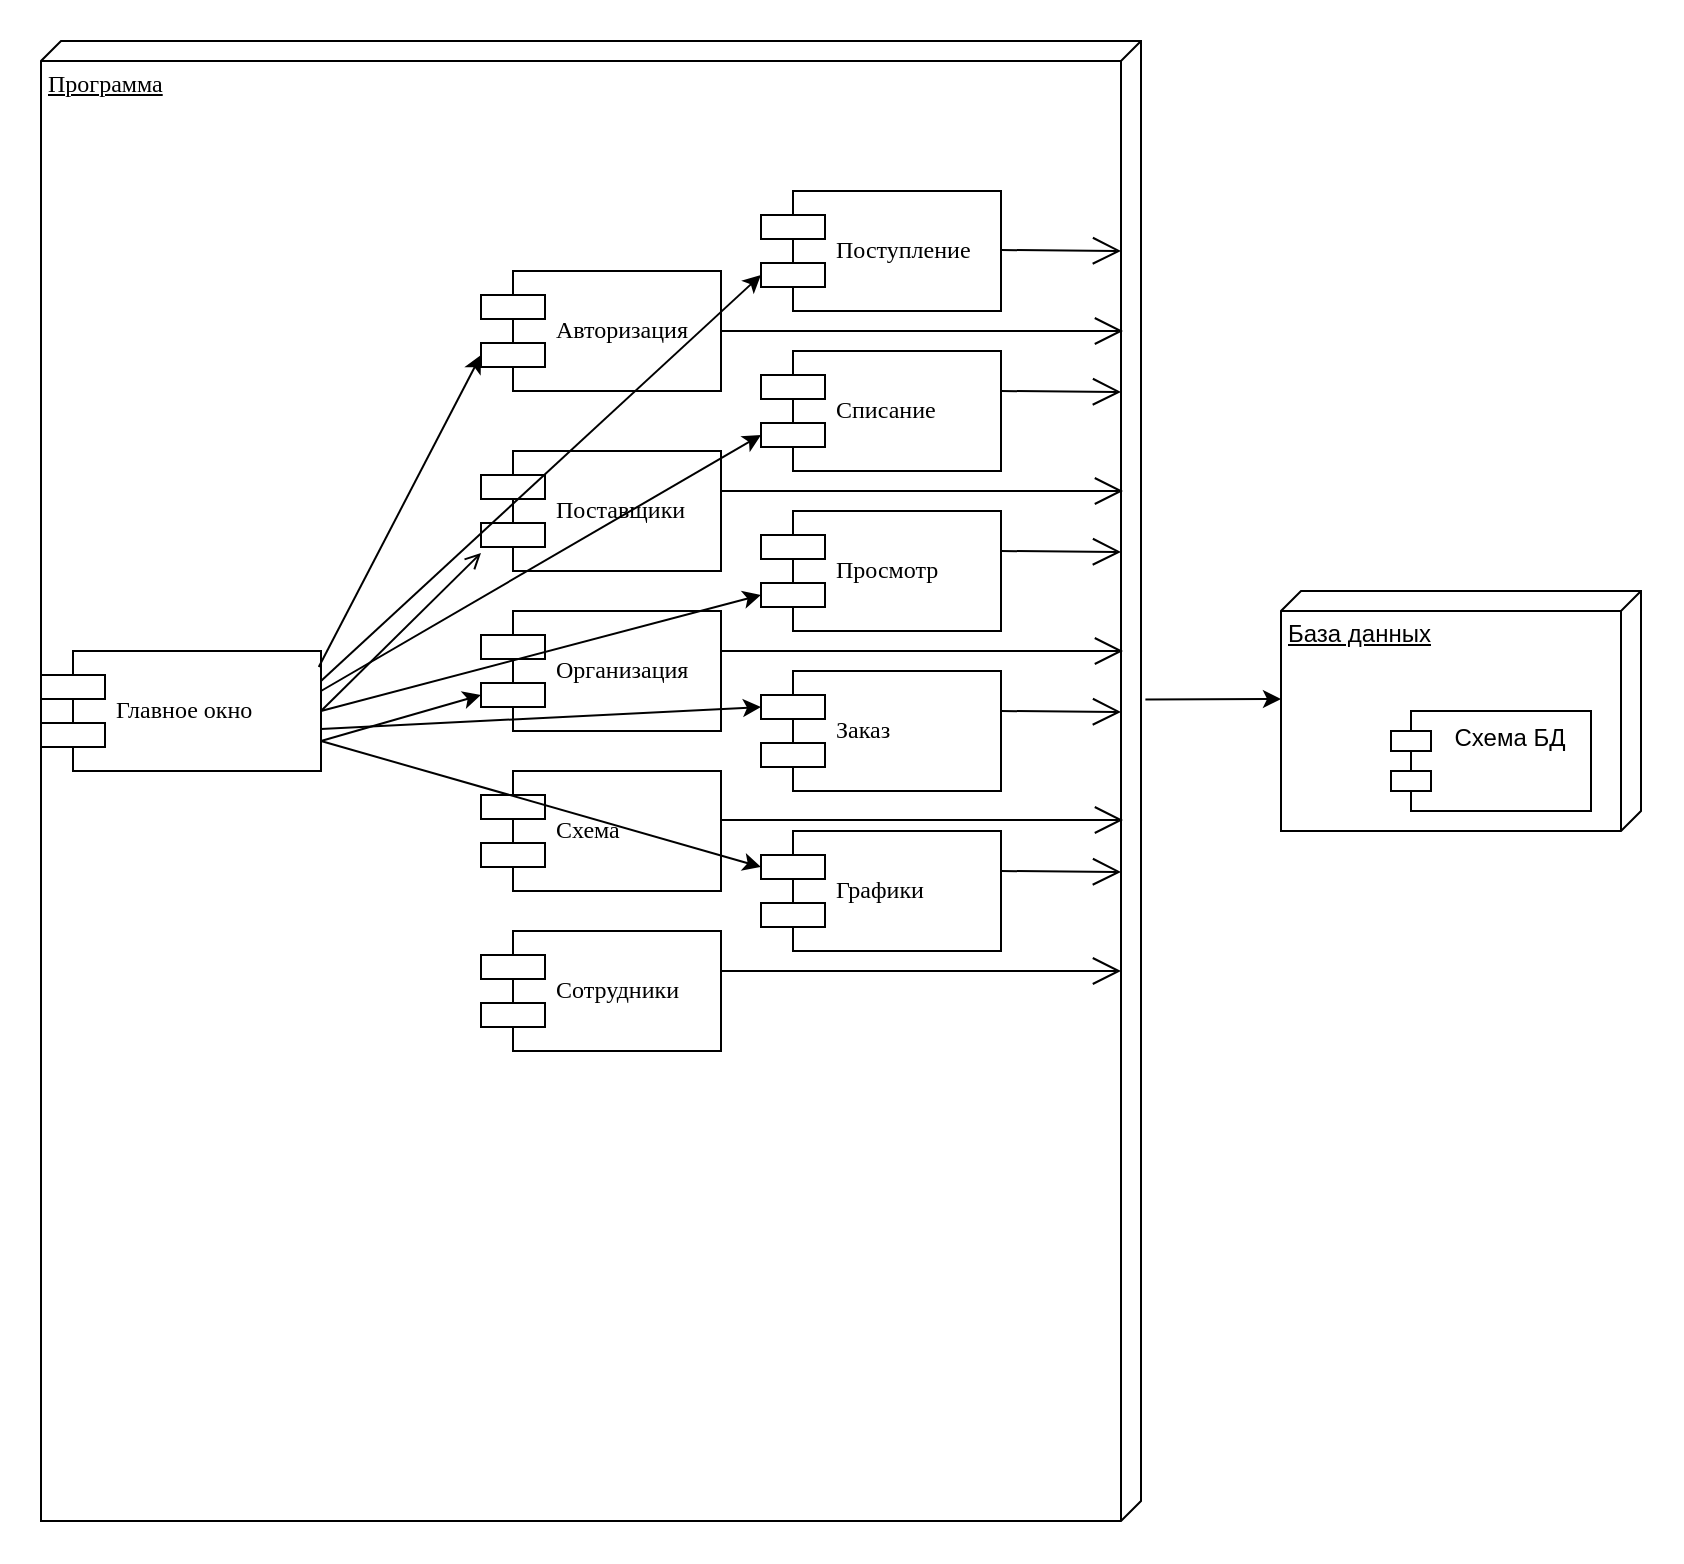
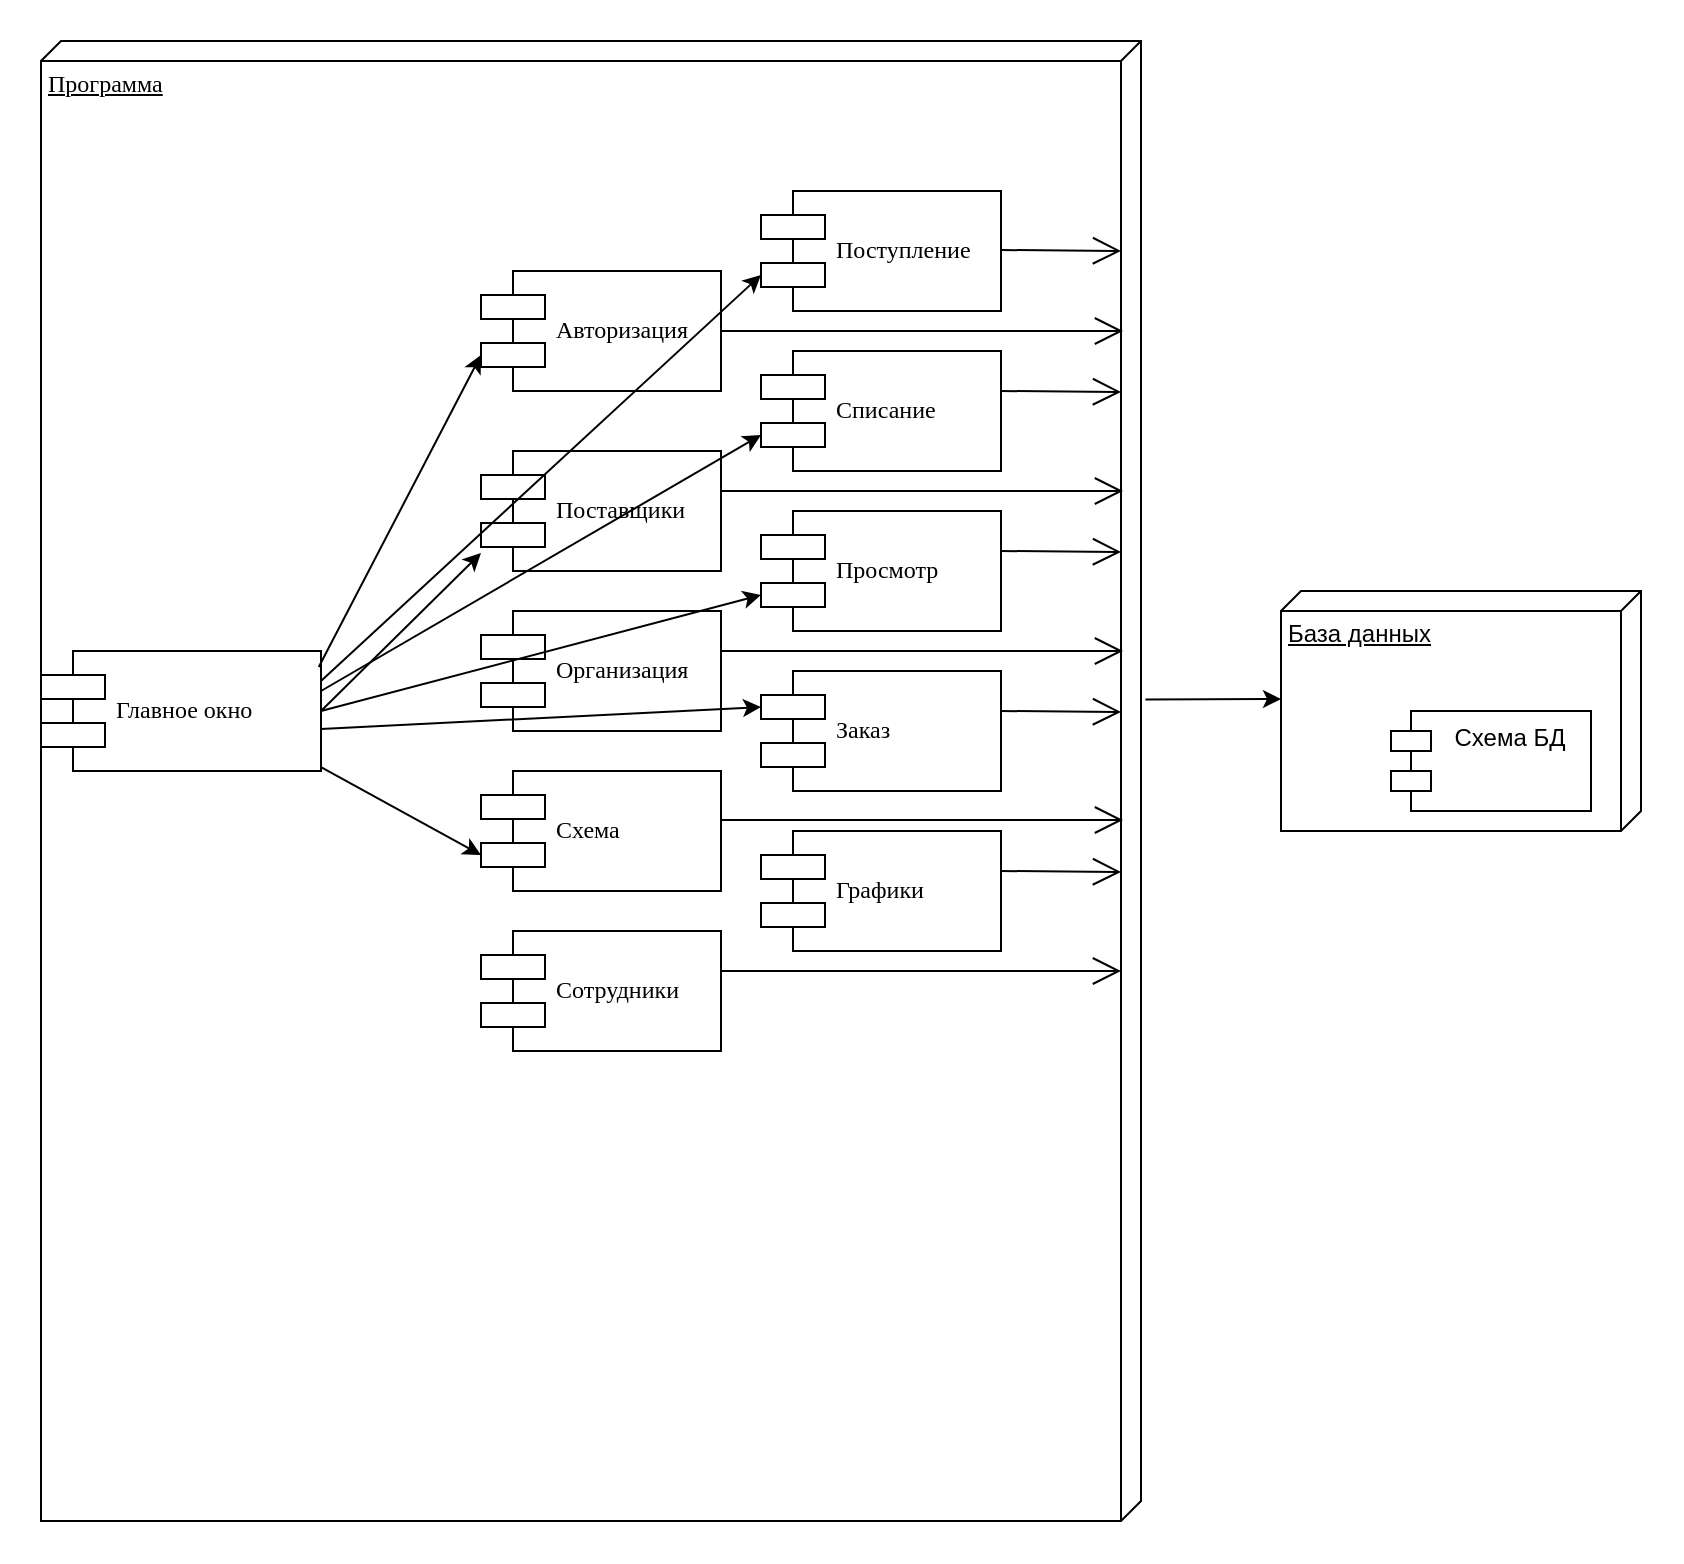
(474, 560) -> (471, 563)
(425, 711) -> none
none -> (395, 808)
(649, 835) -> none
